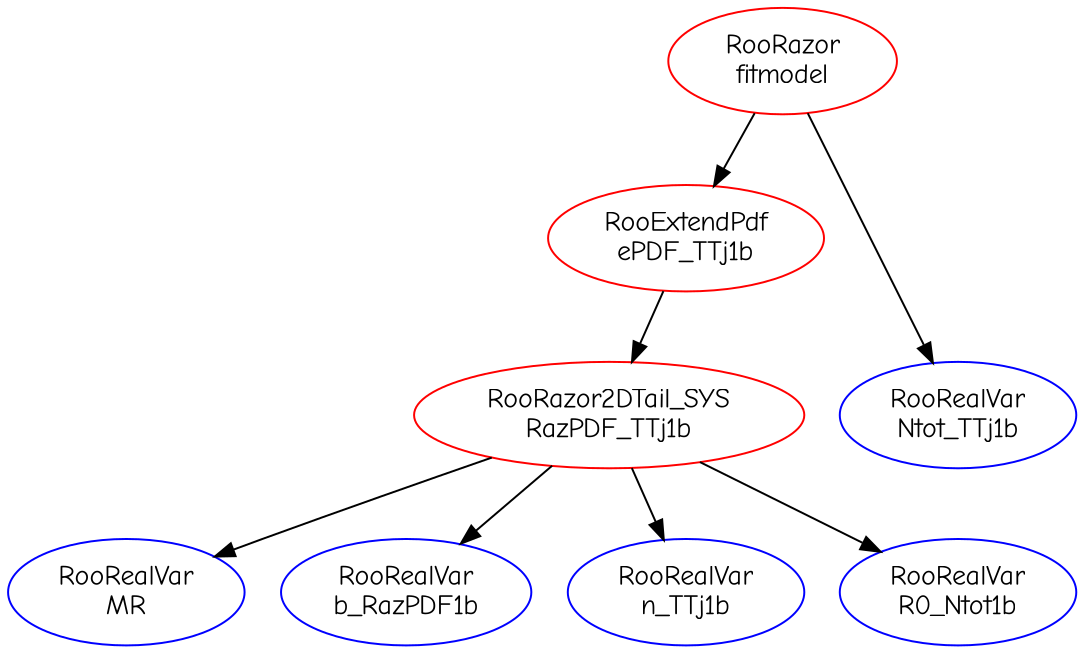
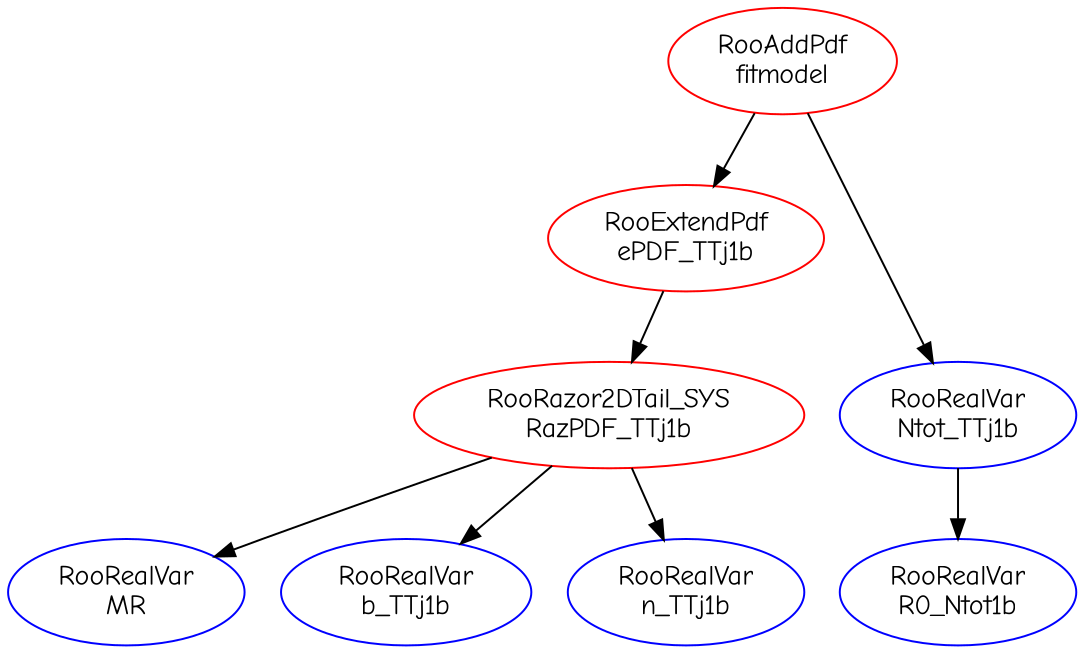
(783, 61) -> (783, 61)
(781, 502) -> (958, 493)
(406, 592) -> (406, 592)
